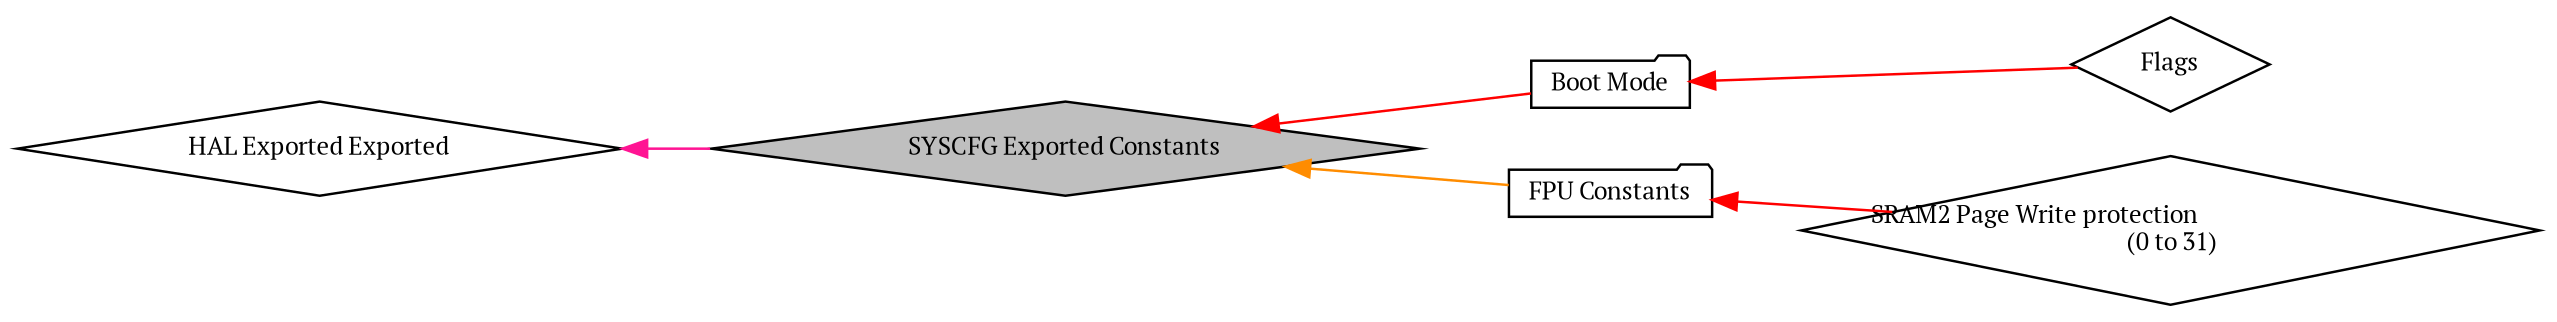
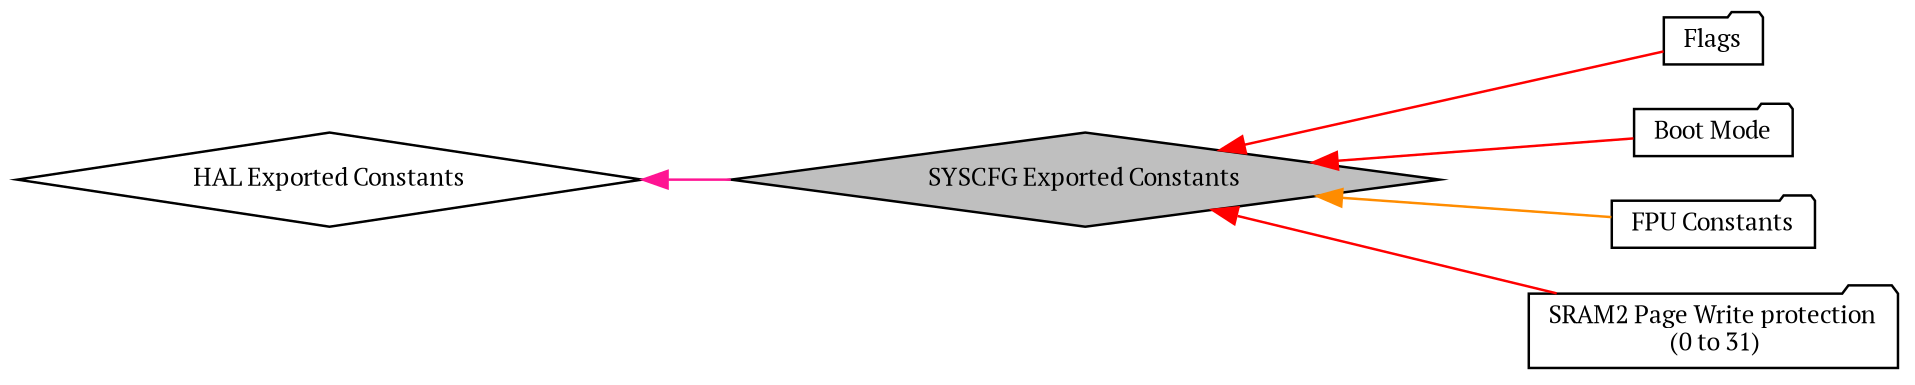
(2171, 64) -> (1713, 41)
(1897, 74) -> (1454, 98)
(320, 149) -> (330, 180)
(1815, 207) -> (1397, 255)
(2171, 230) -> (1713, 331)
